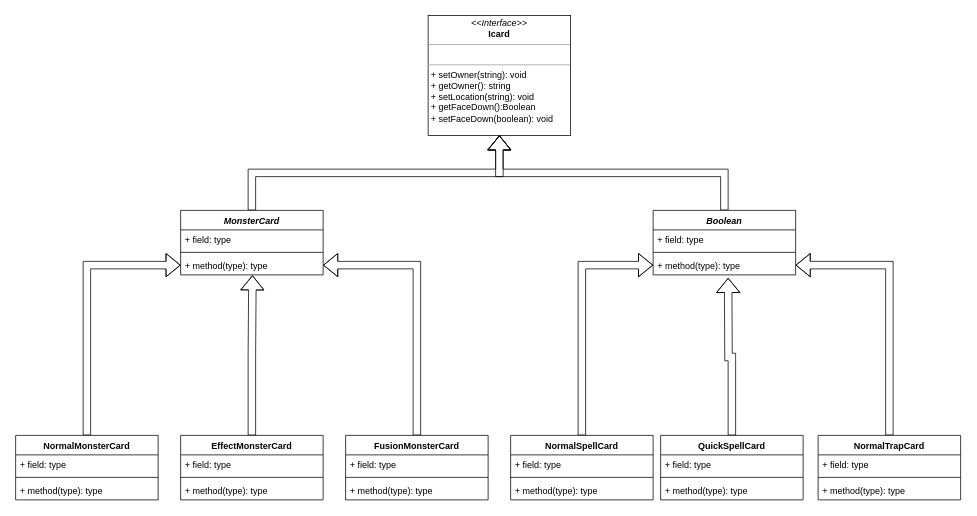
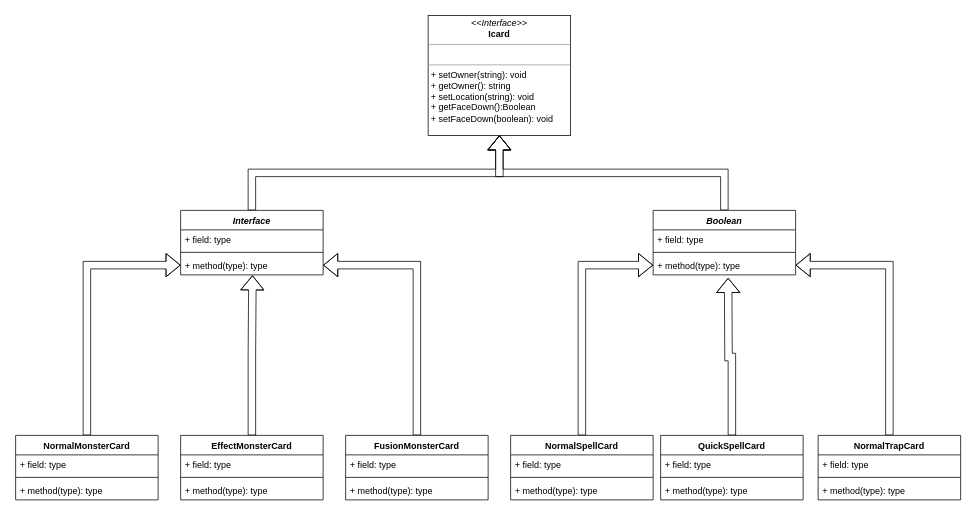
(251, 221) -> (251, 221)
